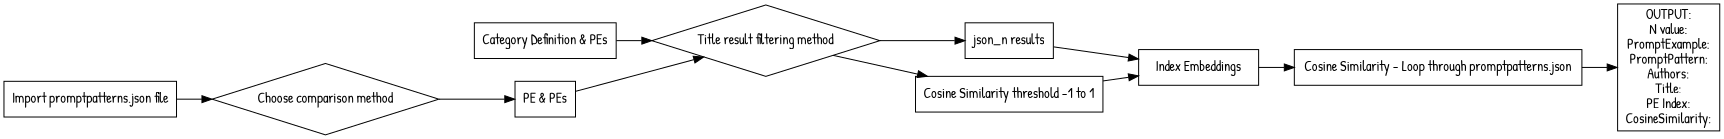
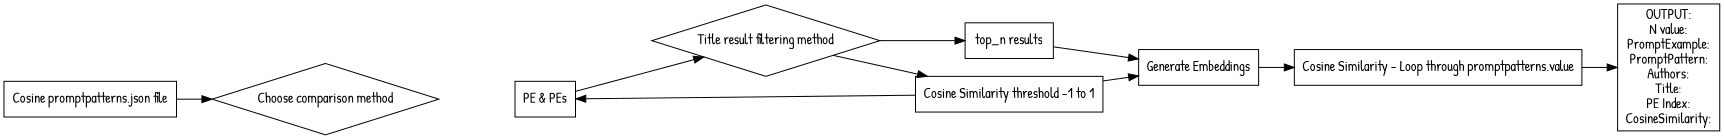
(545, 41) -> none
(1009, 41) -> (1009, 41)
(1199, 67) -> (1199, 67)
(1438, 67) -> (1438, 67)
(90, 99) -> (90, 99)
(472, 99) -> (751, 97)
